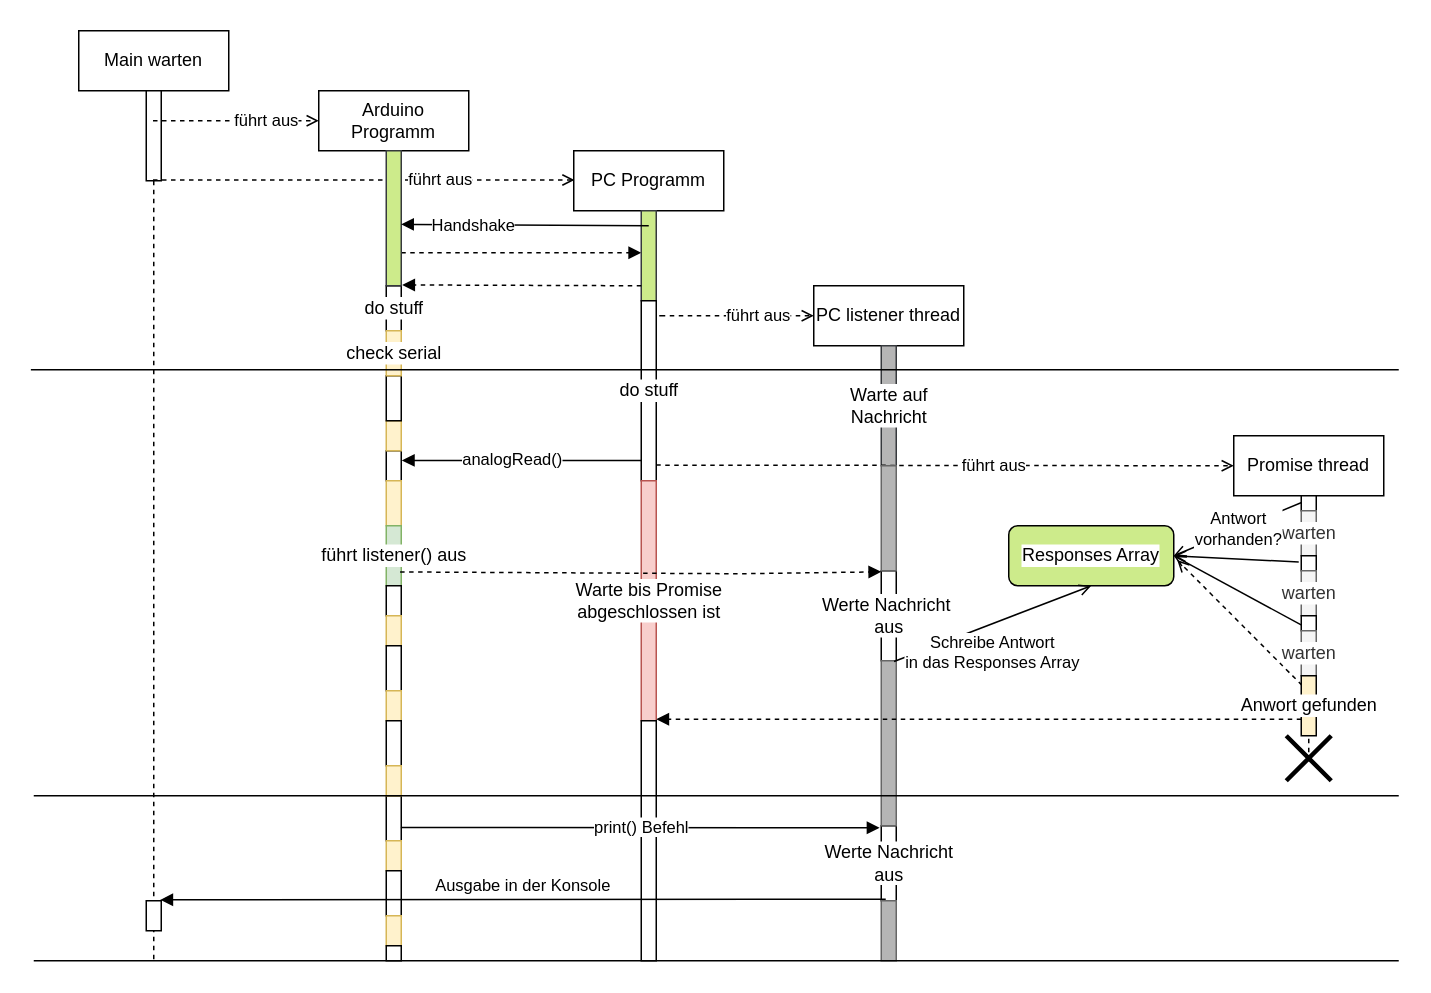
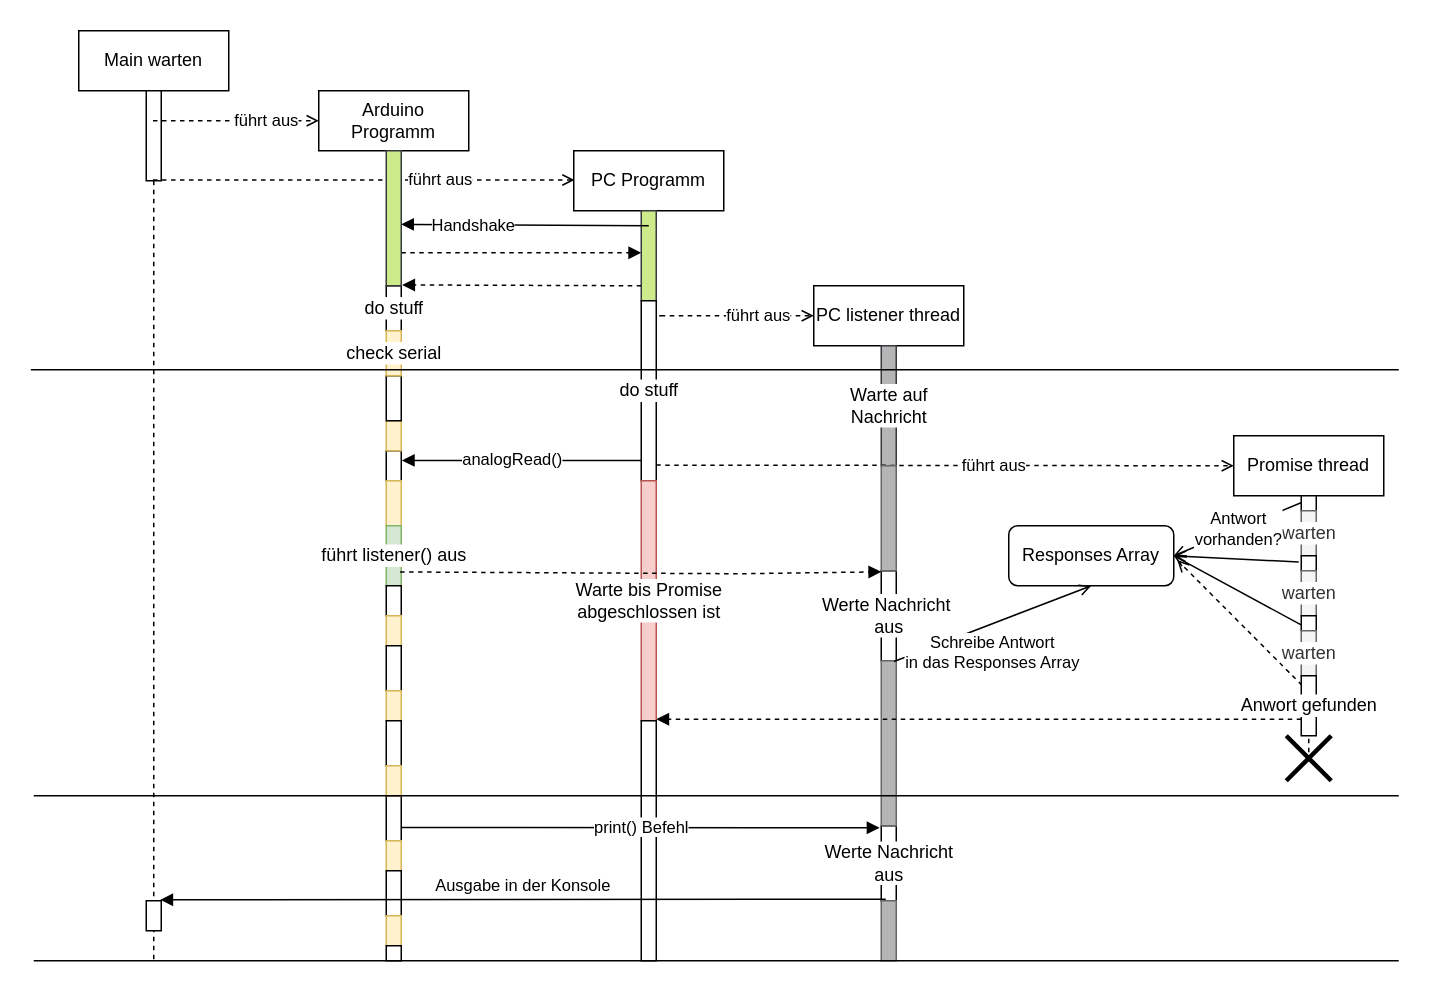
(1091, 556) -> (1091, 556)
(1309, 706) -> (1309, 706)
